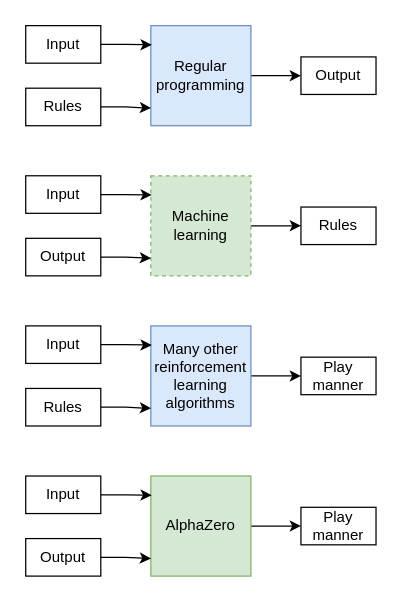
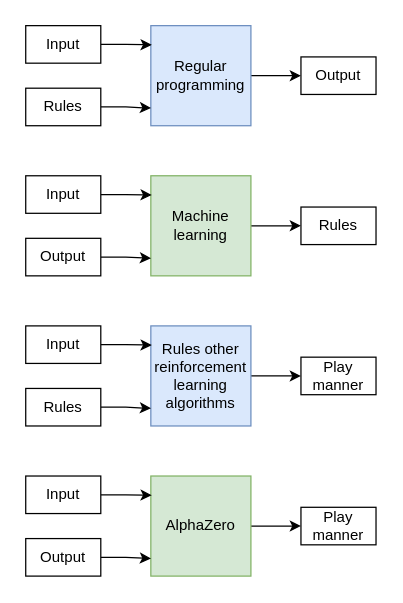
(201, 226) -> (201, 226)
(201, 376) -> (201, 376)
